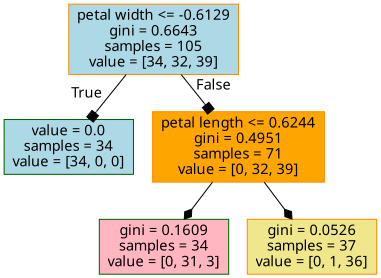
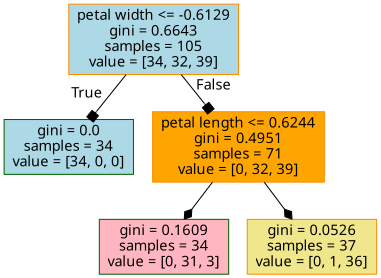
(69, 147) -> (69, 147)
